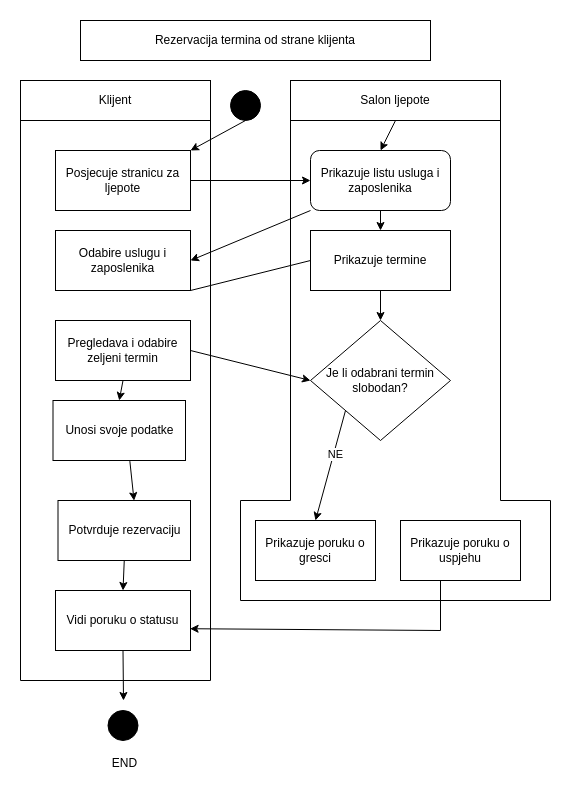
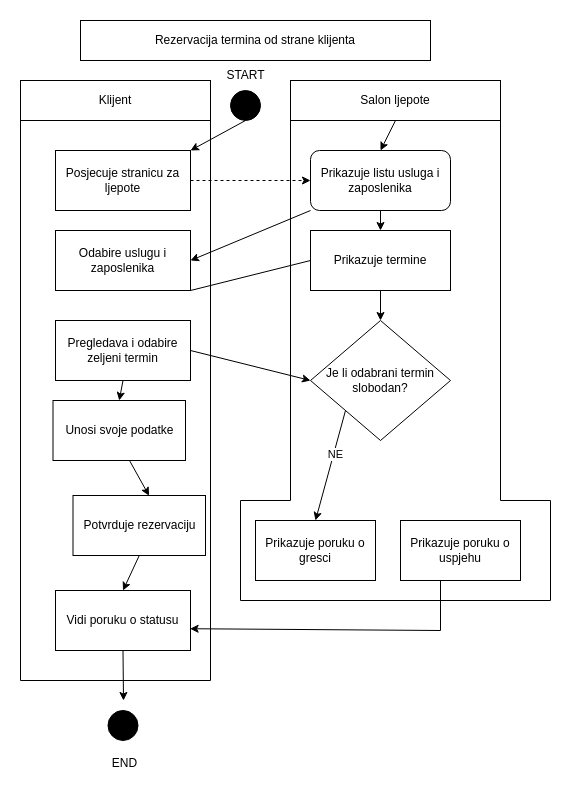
none -> (246, 76)
(248, 181) -> (248, 181)
(124, 531) -> (139, 526)
